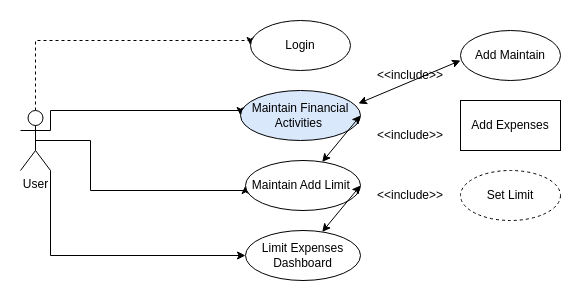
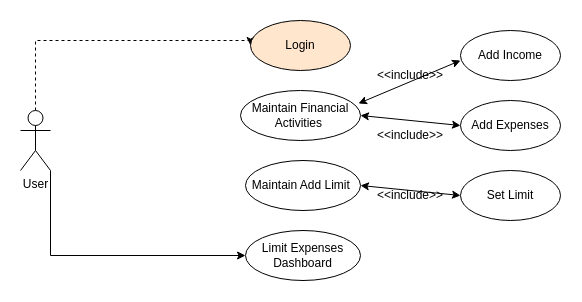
(301, 46) -> (301, 46)
(511, 56) -> (511, 56)
(138, 111) -> none
(301, 116) -> (301, 116)
(511, 126) -> (511, 126)
(342, 138) -> (410, 120)
(117, 191) -> none
(511, 196) -> (511, 196)
(342, 208) -> (410, 190)
